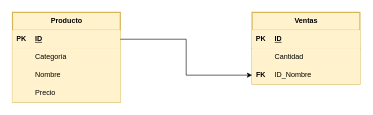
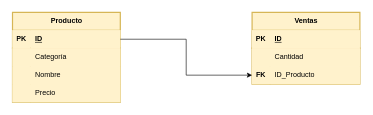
(293, 75) -> (297, 75)
